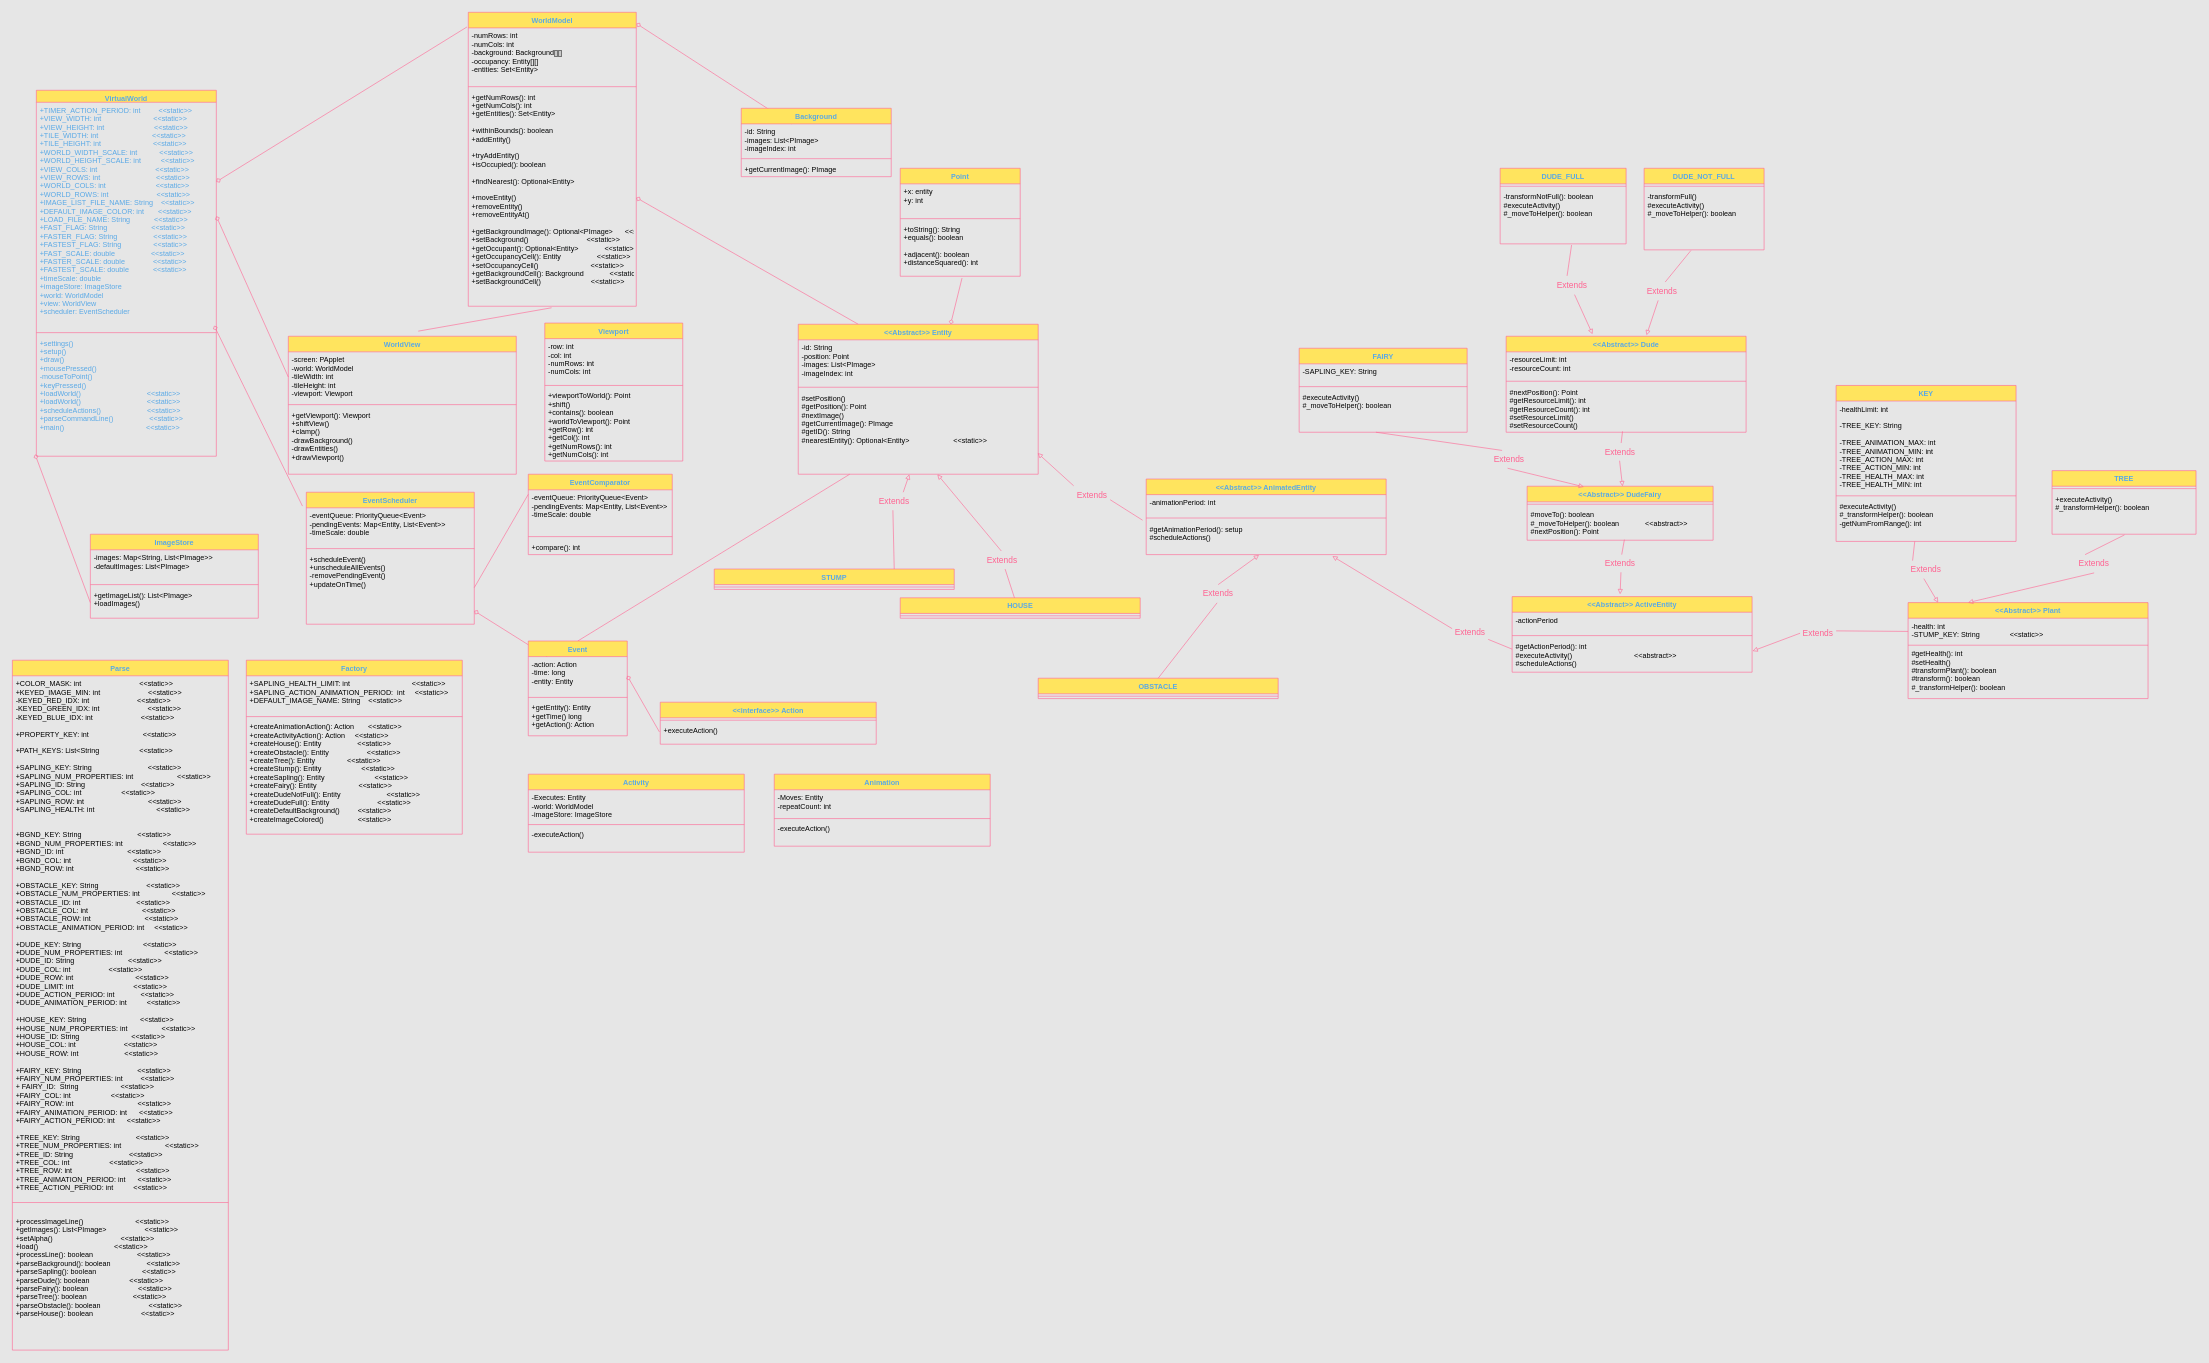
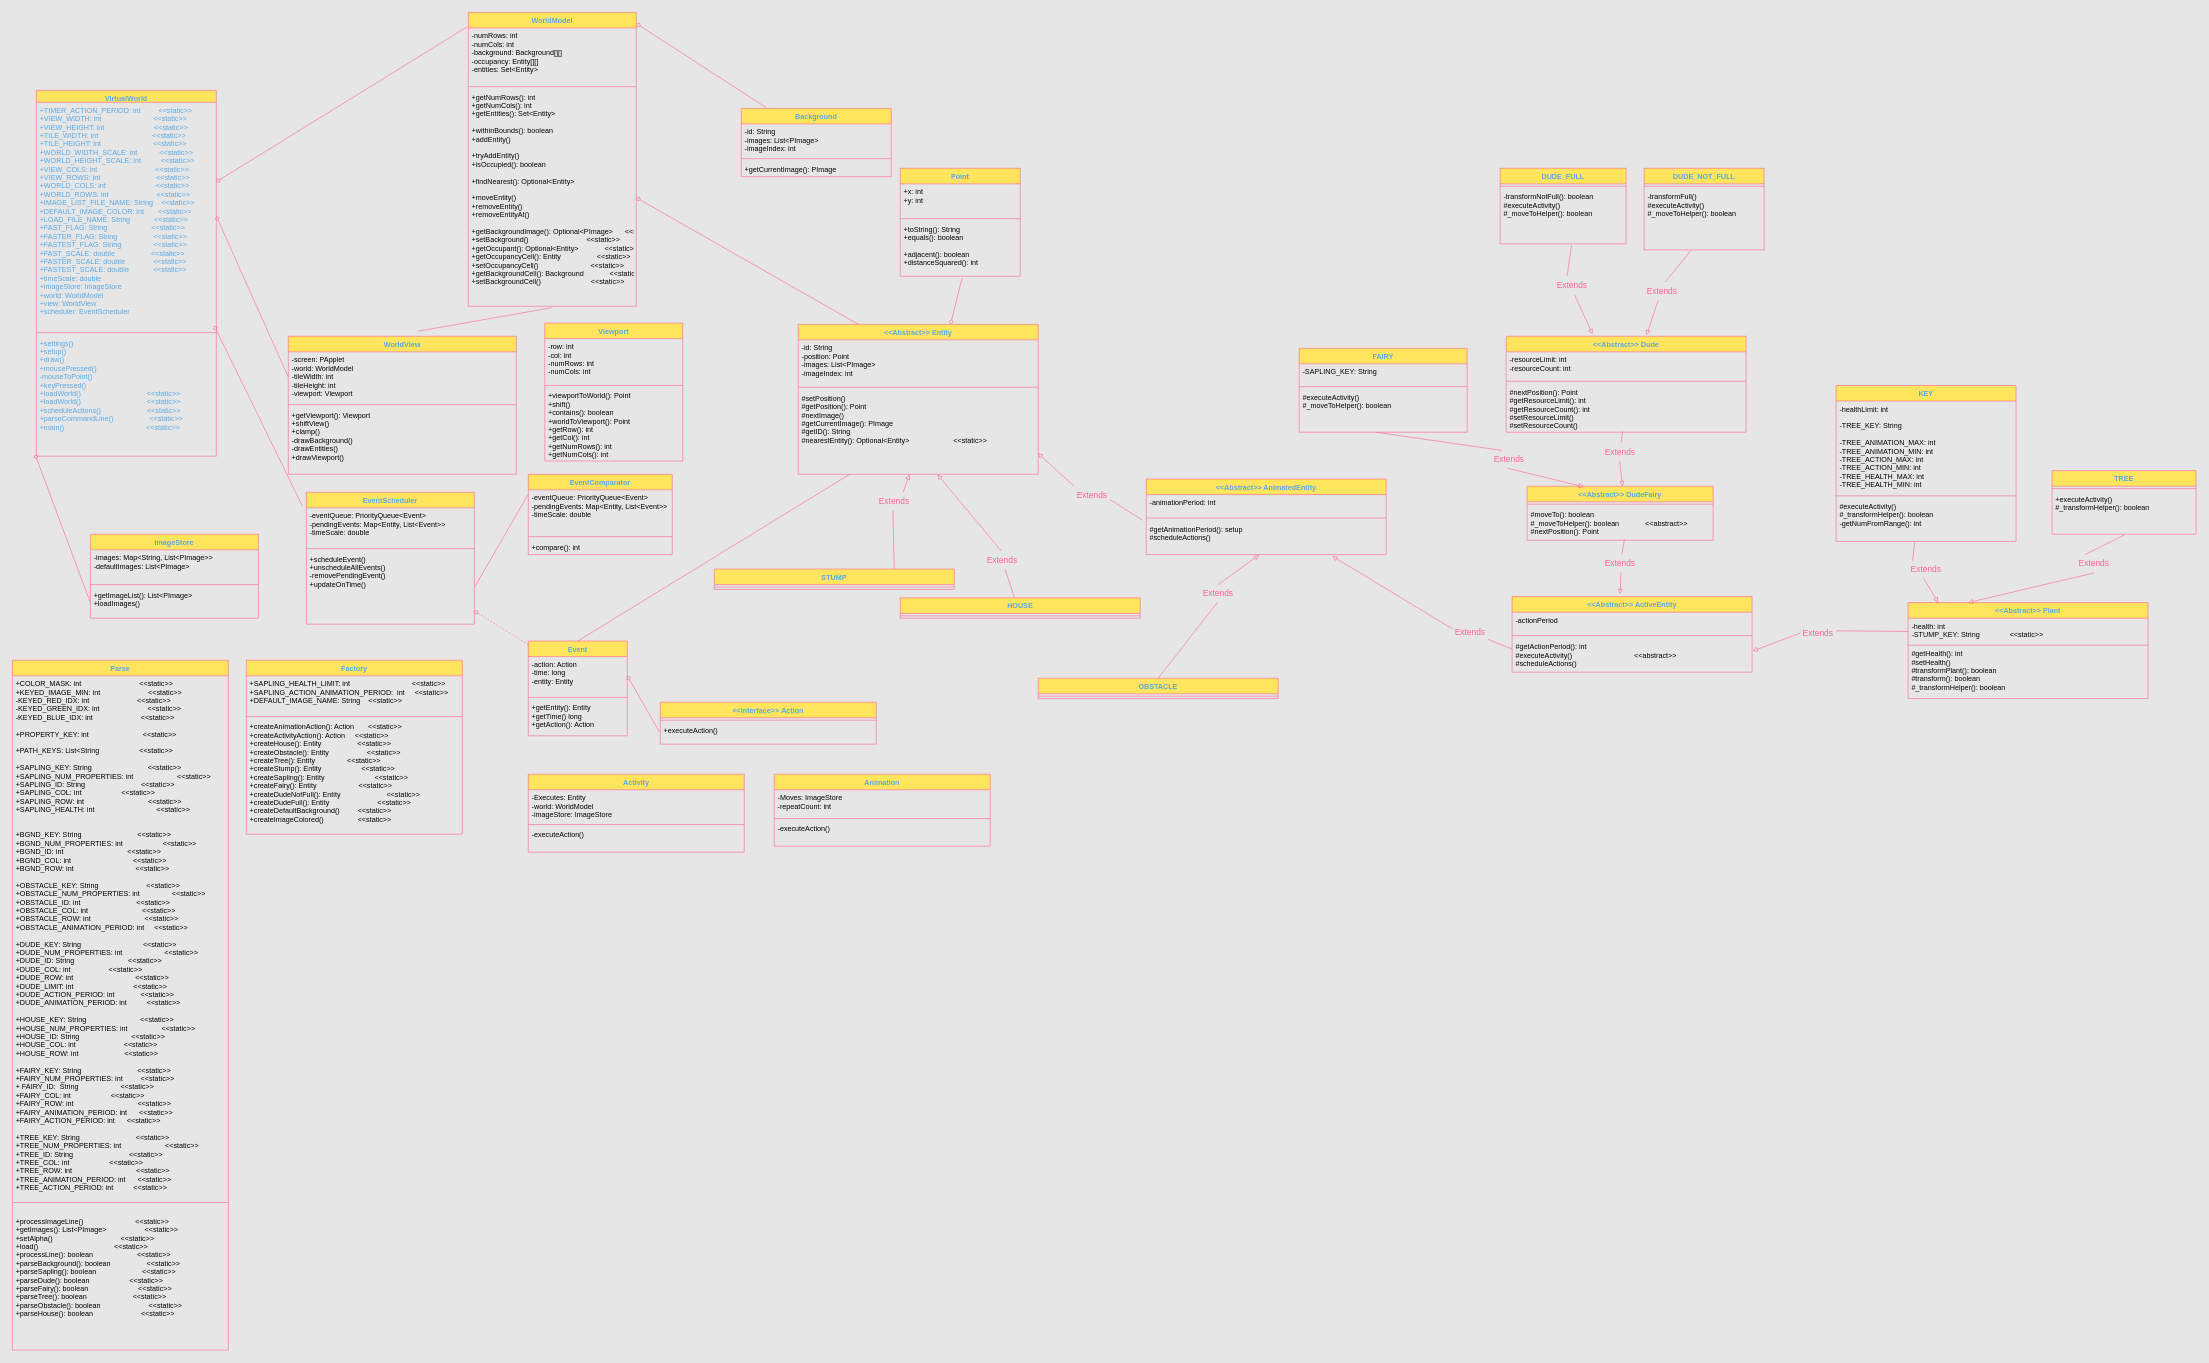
(921, 192) -> (915, 192)
(503, 629) -> (503, 629)
(803, 798) -> (812, 798)
